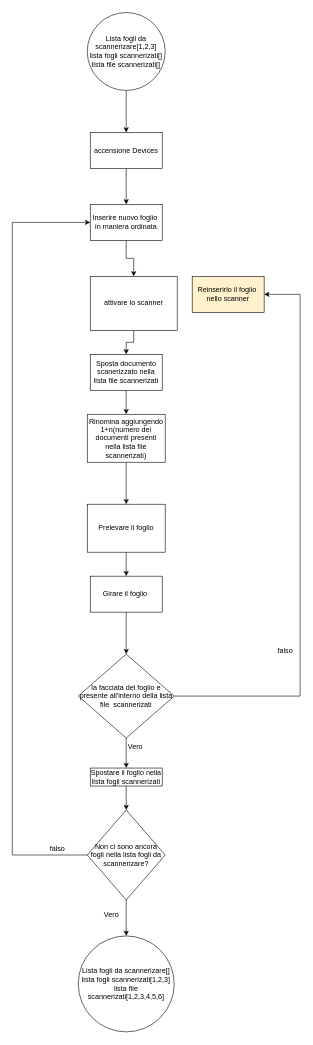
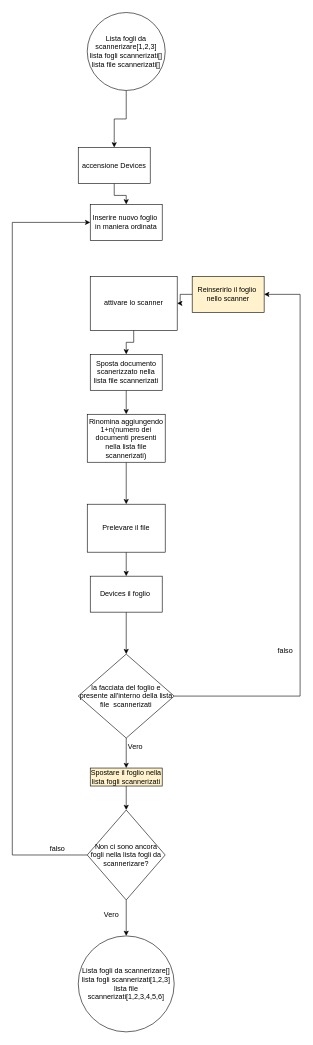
(126, 150) -> (114, 165)
(130, 258) -> none
none -> (181, 294)
(126, 528) -> (126, 528)
(126, 594) -> (126, 594)
(126, 777) -> (126, 777)
